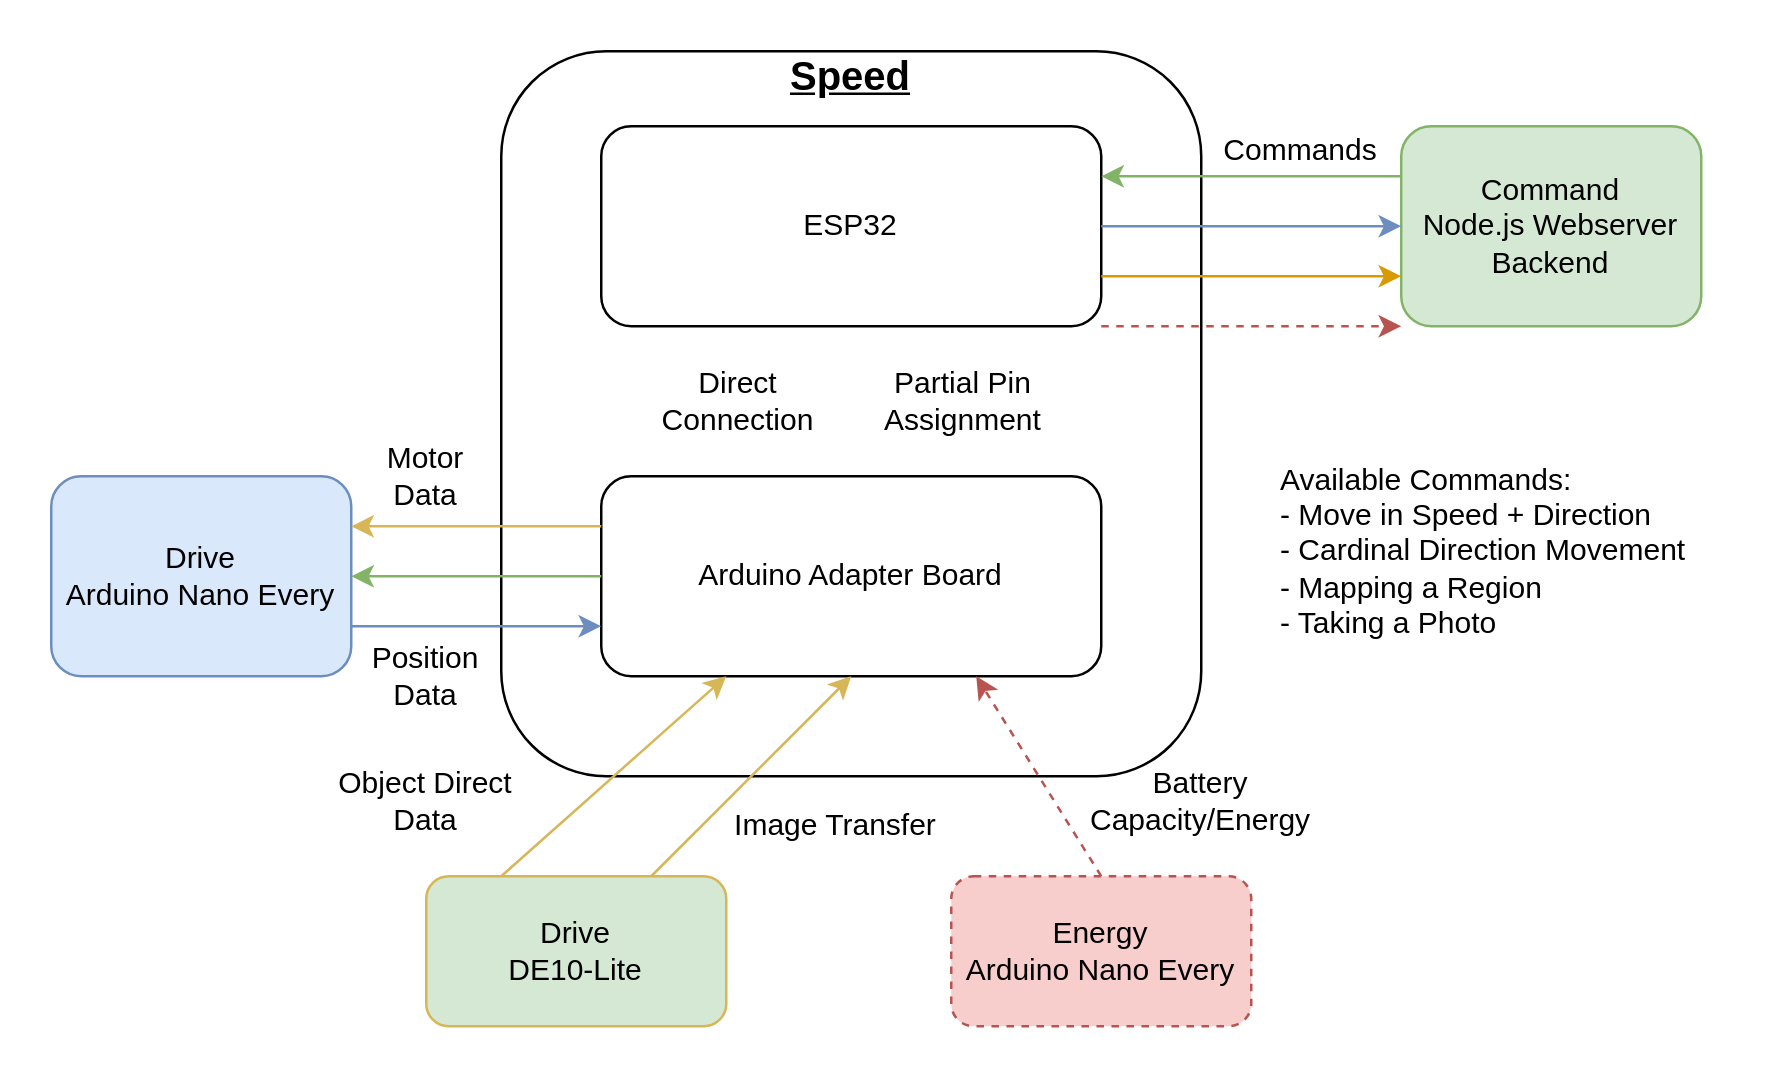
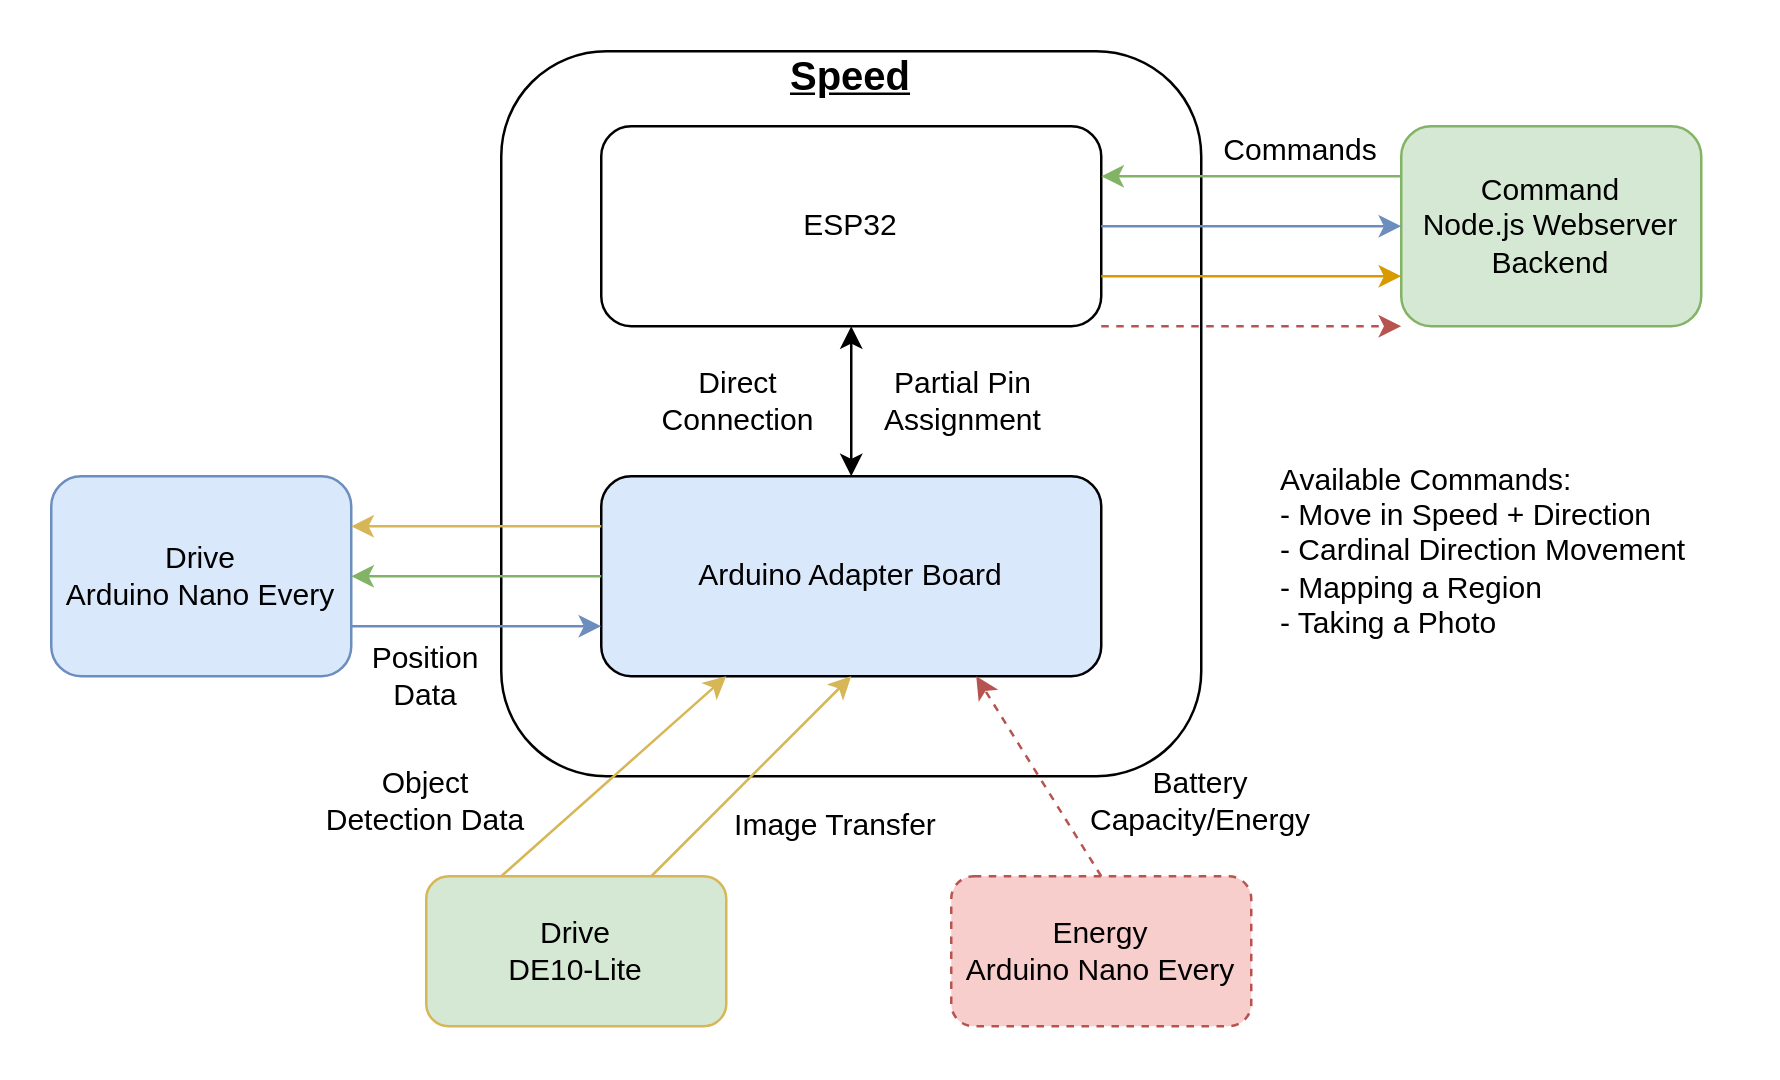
none -> (851, 401)
(426, 476) -> none
(851, 576) -> (851, 576)
(426, 801) -> (426, 801)
